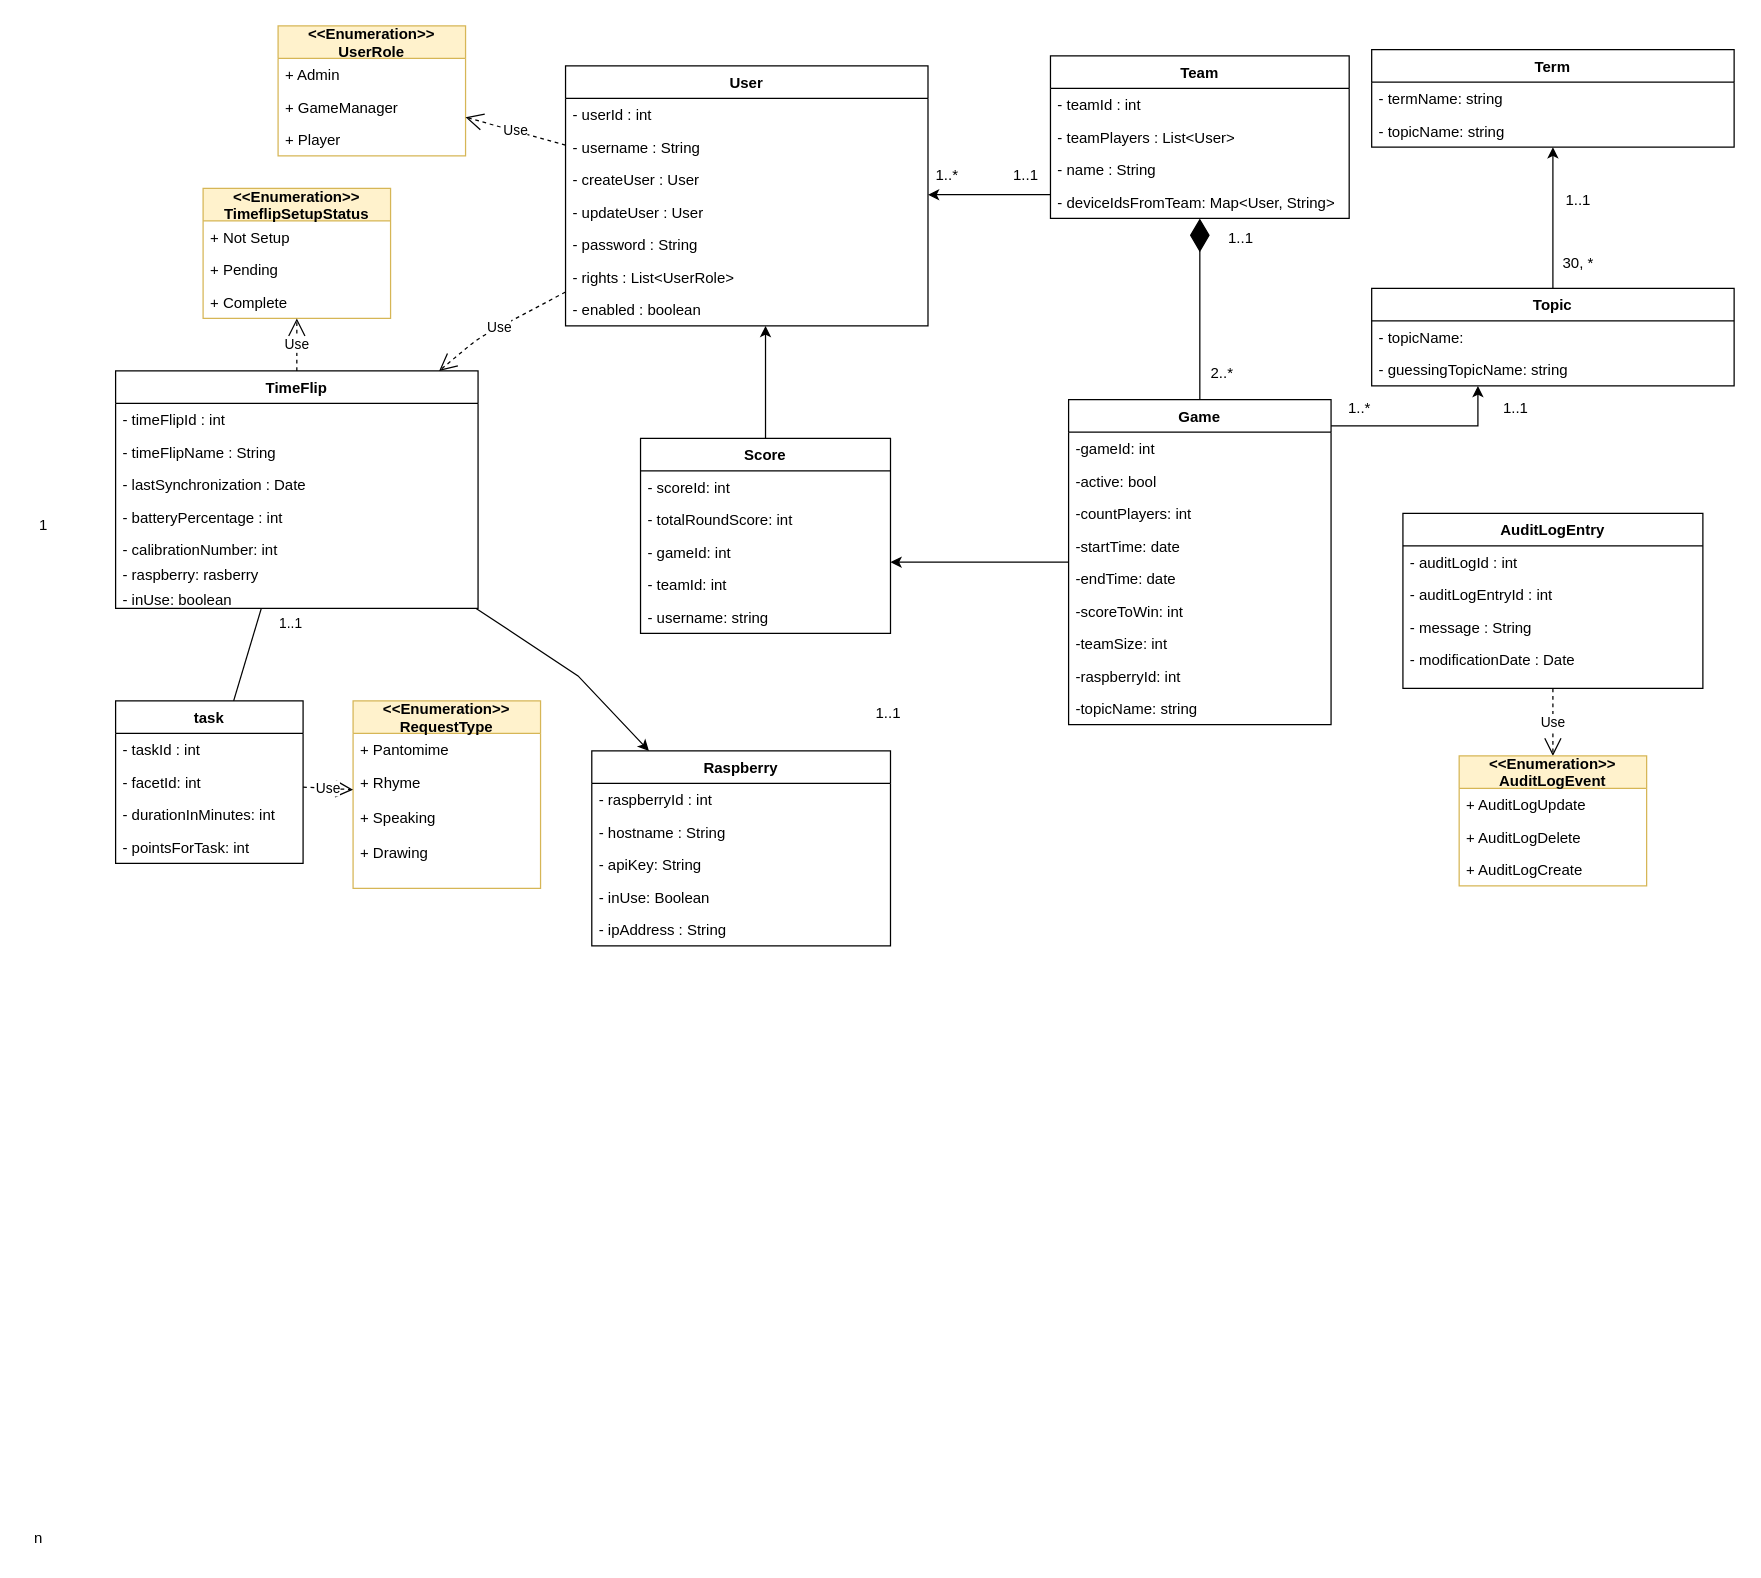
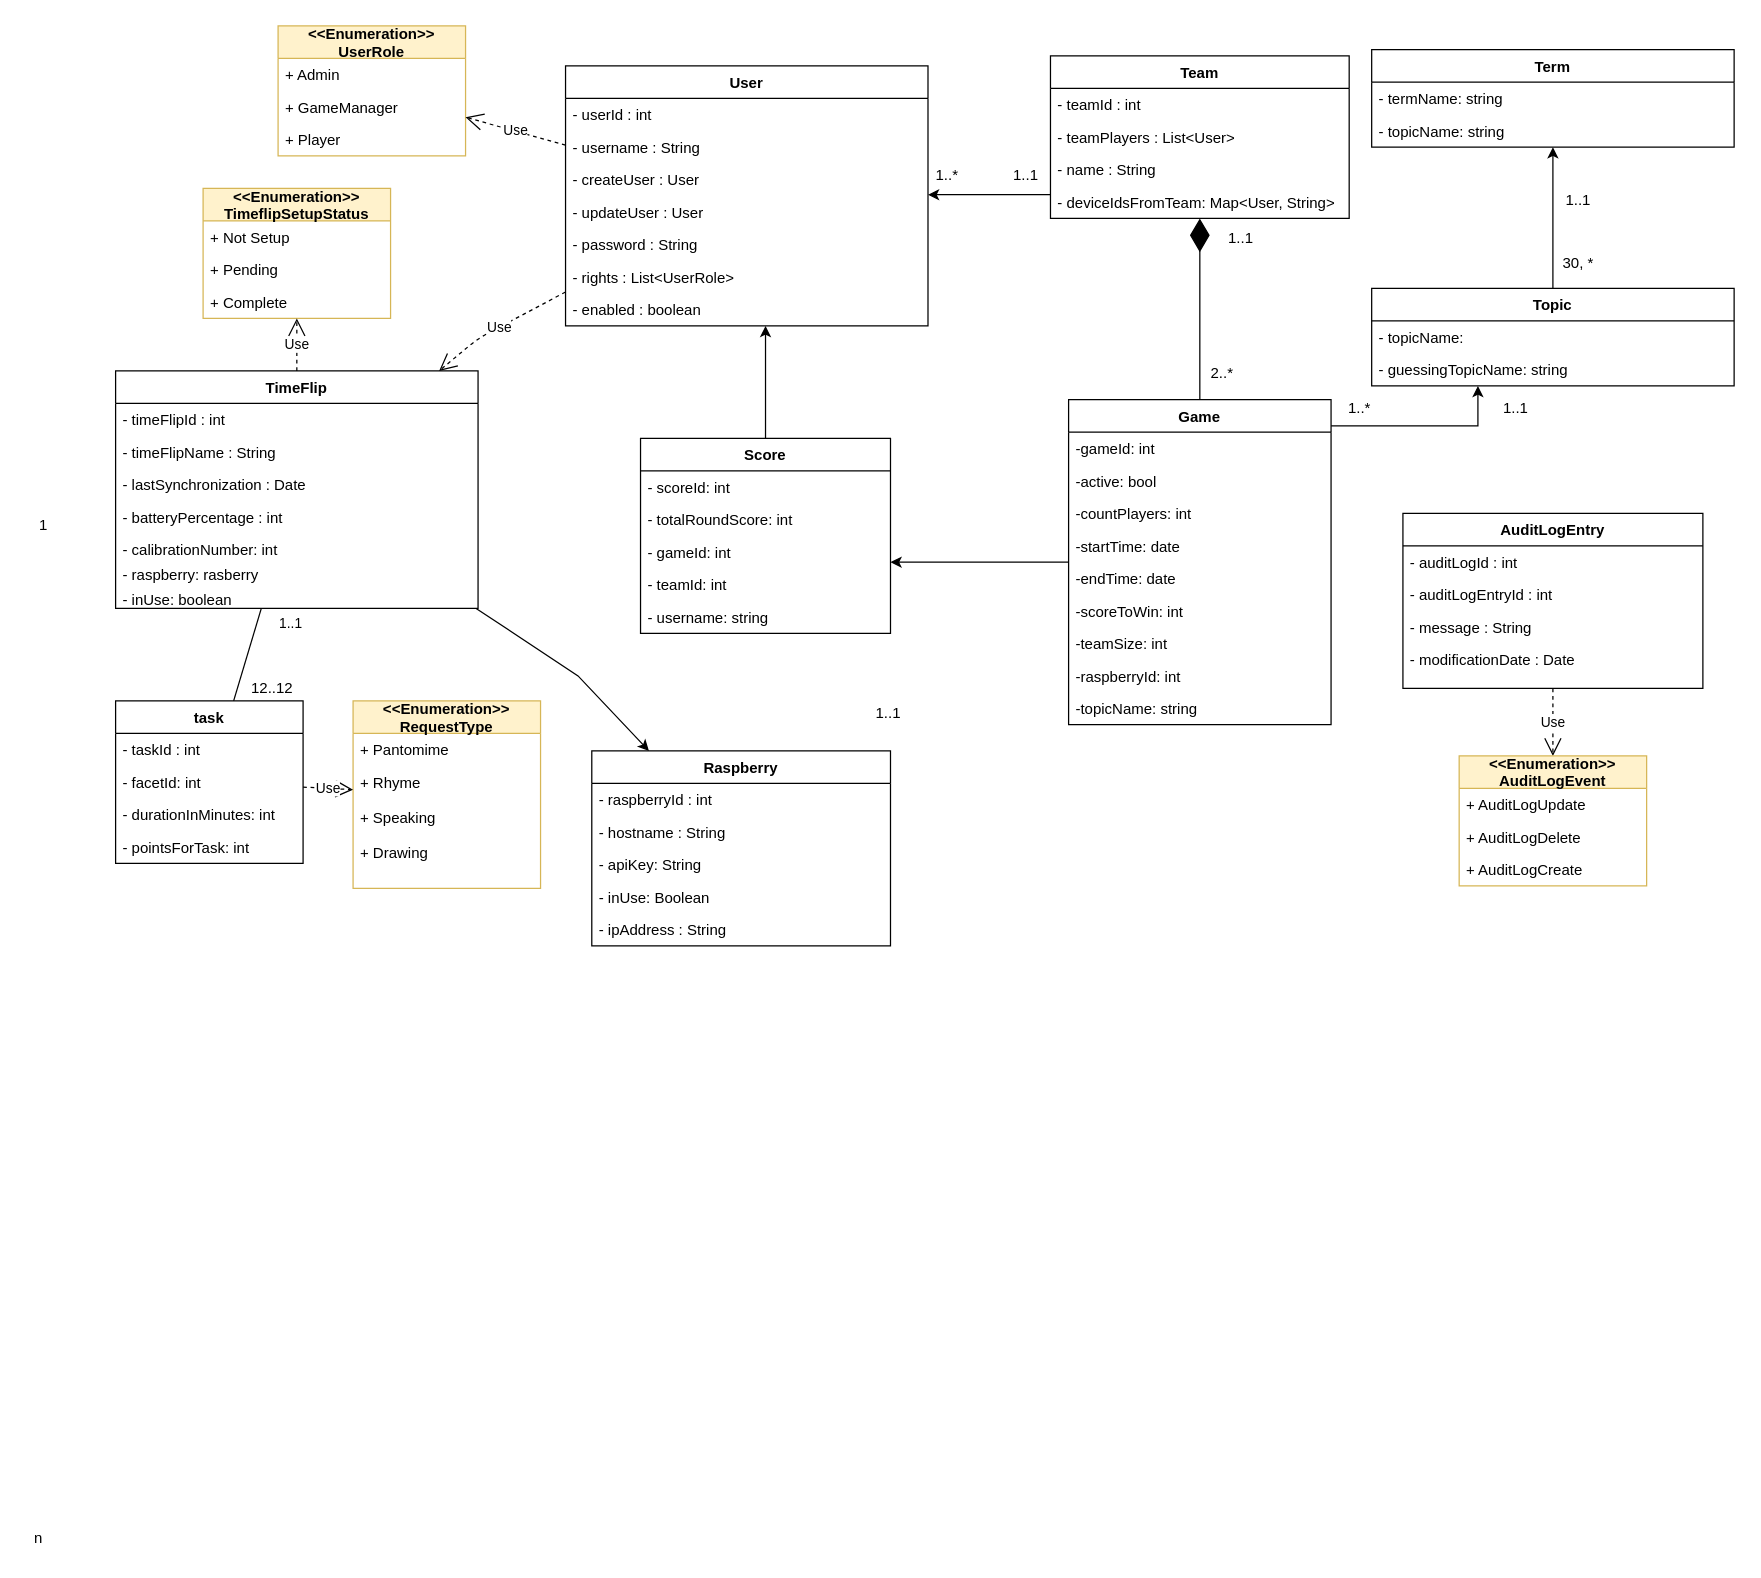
none -> (272, 688)
